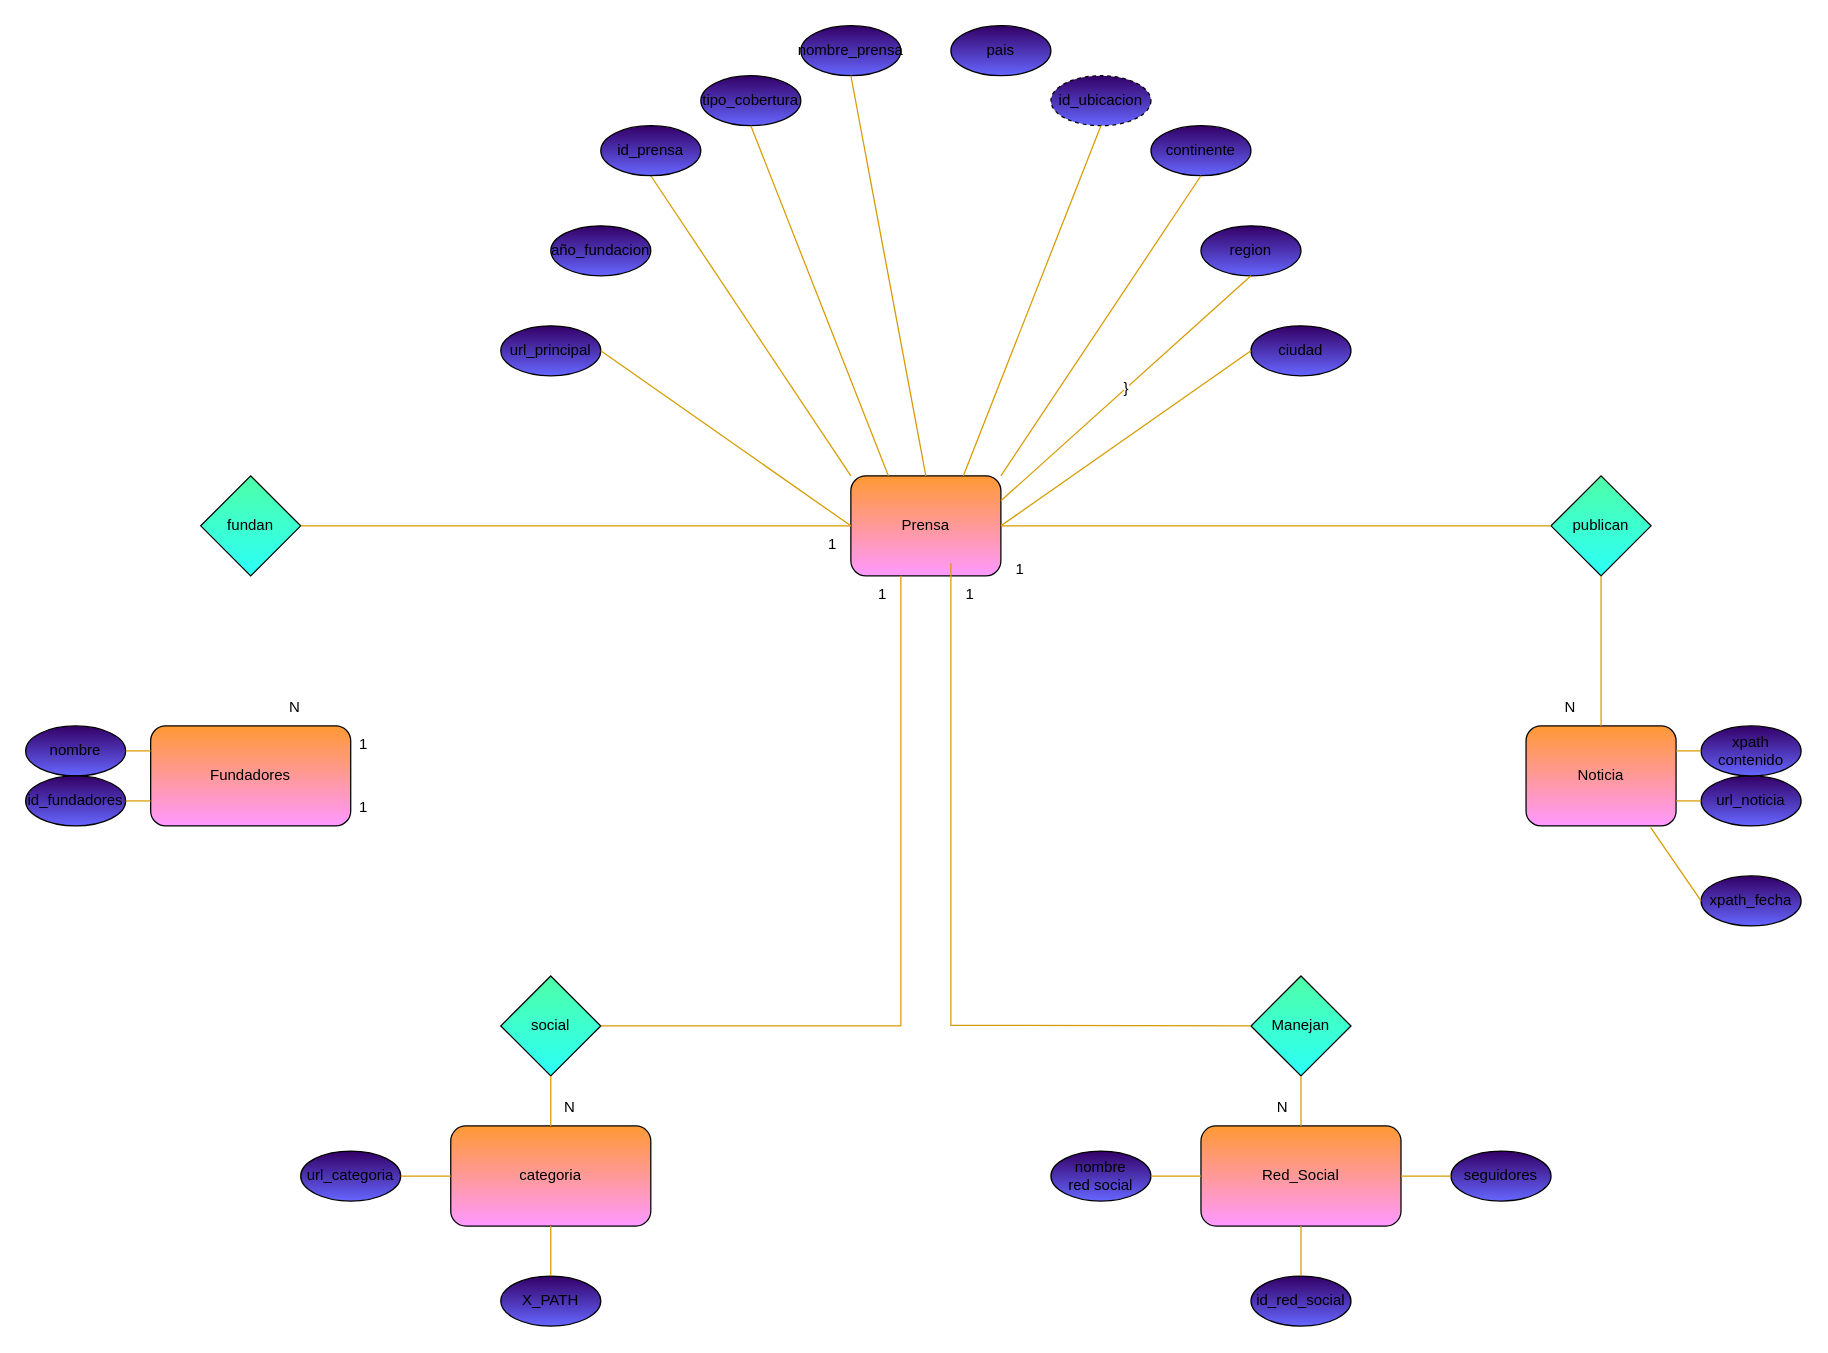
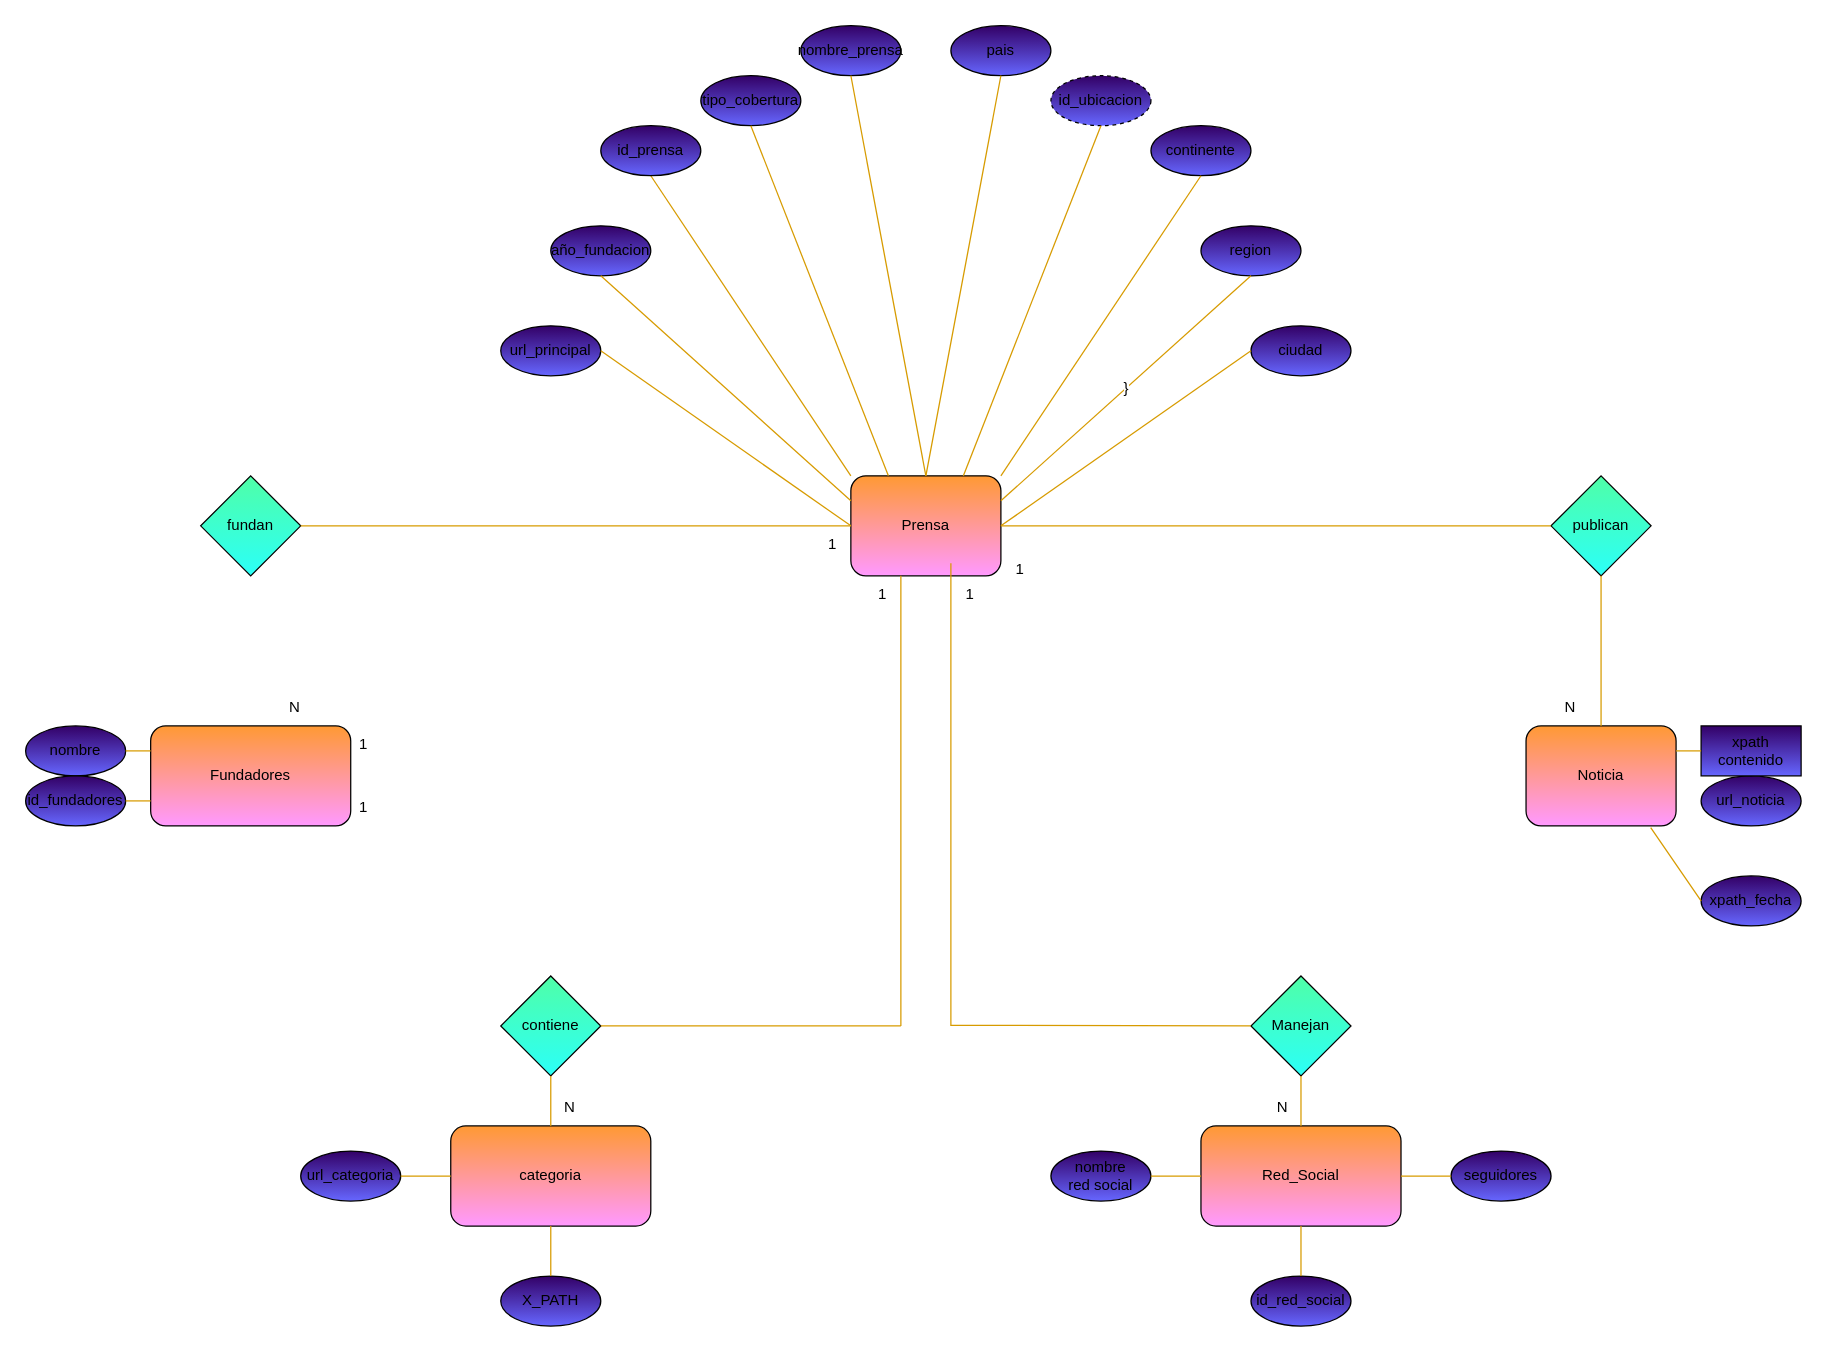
none -> (963, 276)
none -> (726, 388)
(1751, 751) -> (1751, 751)
(1688, 801) -> none
(551, 1026) -> (551, 1026)
